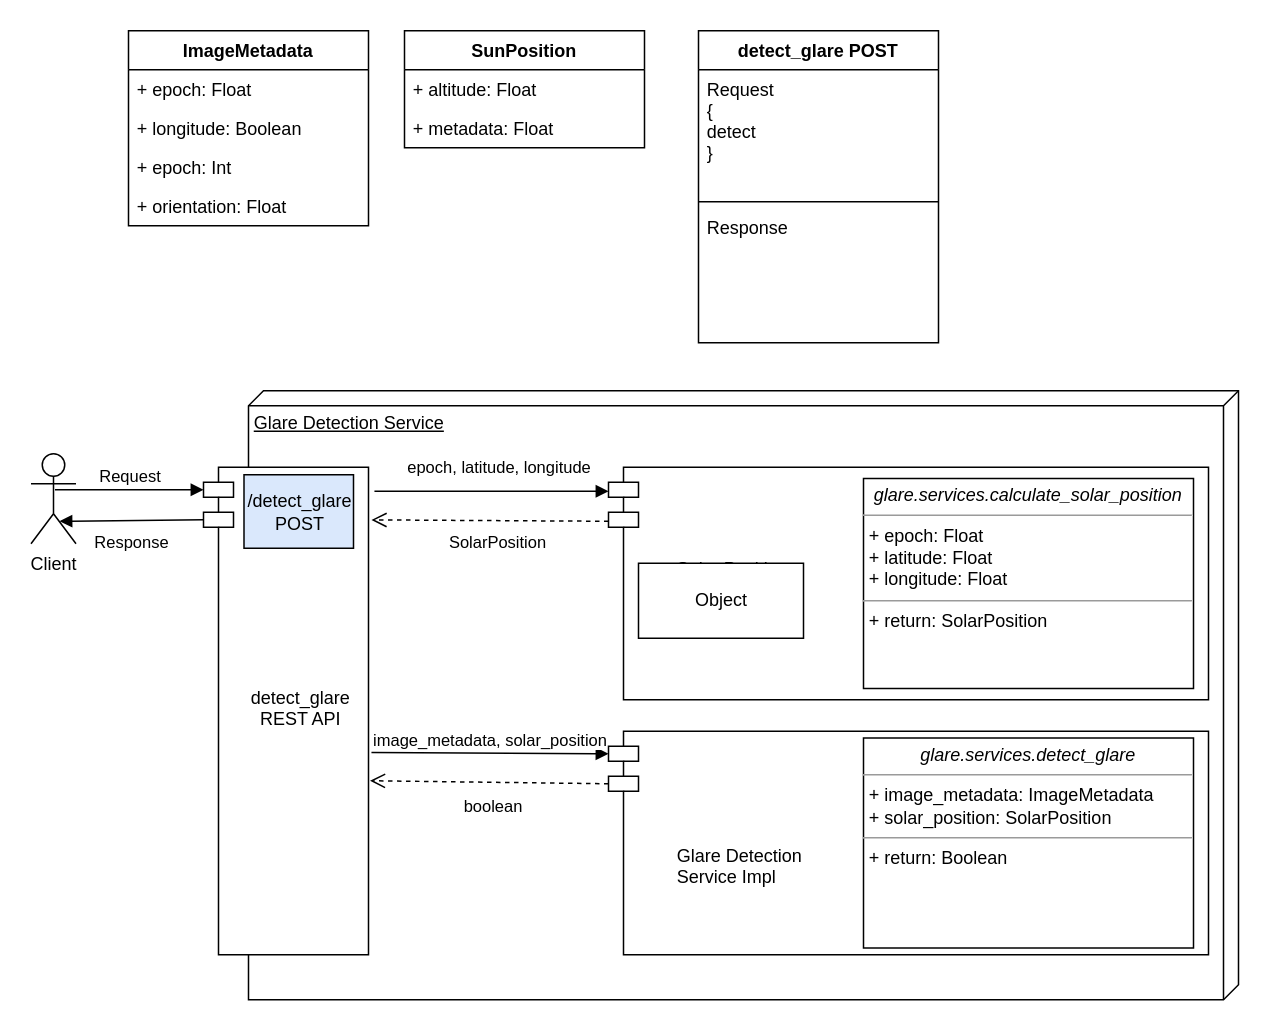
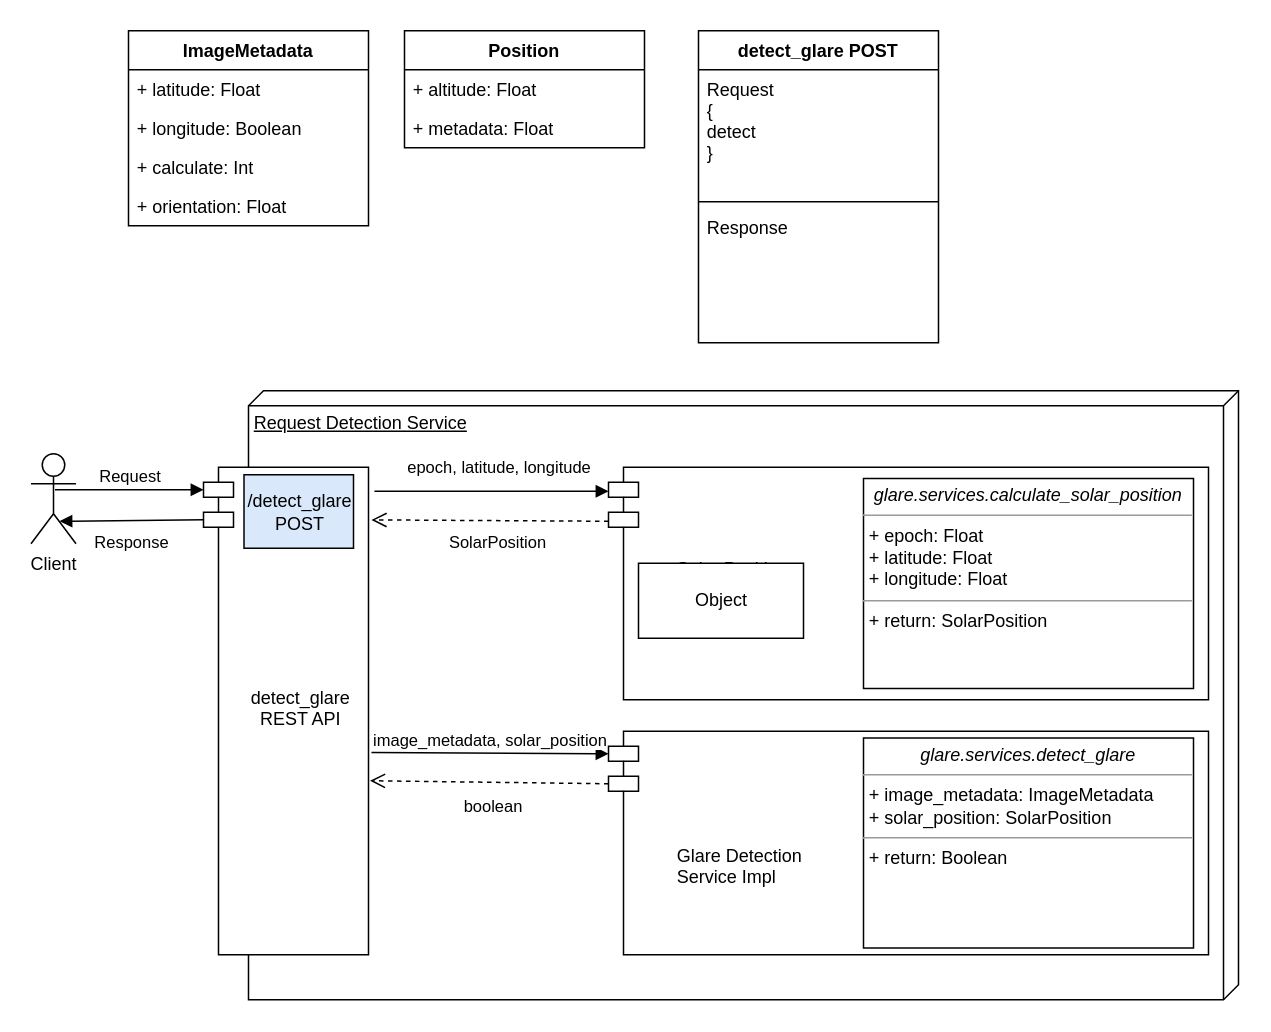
(524, 51) -> (524, 51)
(198, 90) -> (208, 90)
(190, 168) -> (205, 168)
(358, 424) -> (371, 424)
